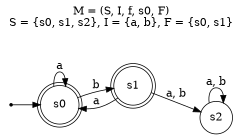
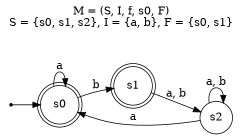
(103, 106) -> (142, 125)
